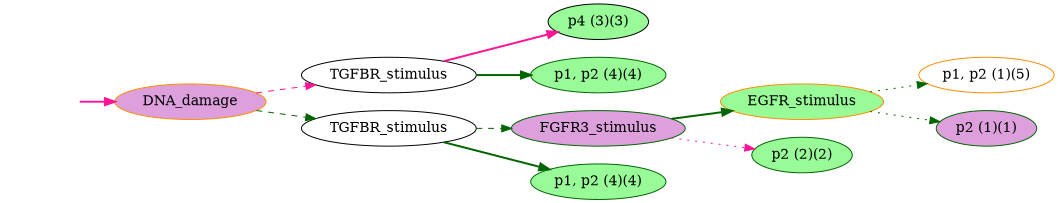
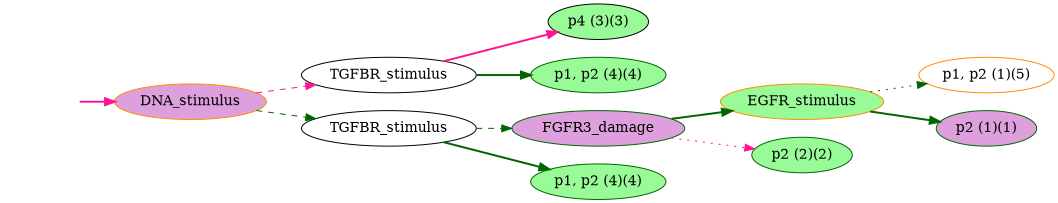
(190, 102) -> (190, 102)
(900, 116) -> (900, 116)
(598, 128) -> (598, 128)
